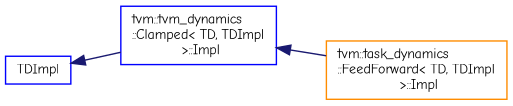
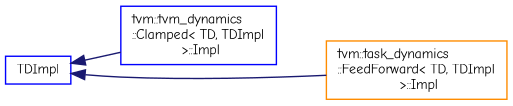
(308, 53) -> (206, 78)
